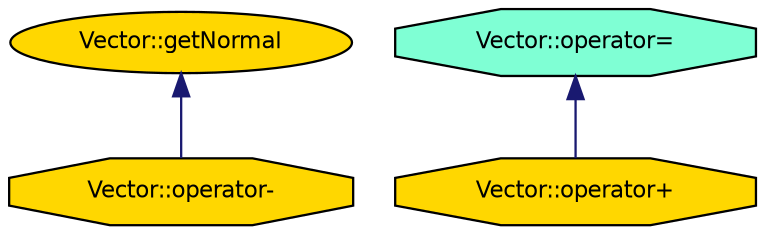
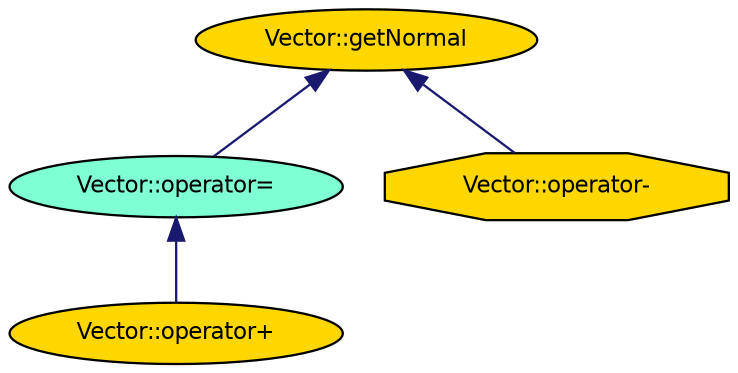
(576, 43) -> (176, 187)
none -> (262, 120)
(576, 192) -> (176, 333)
